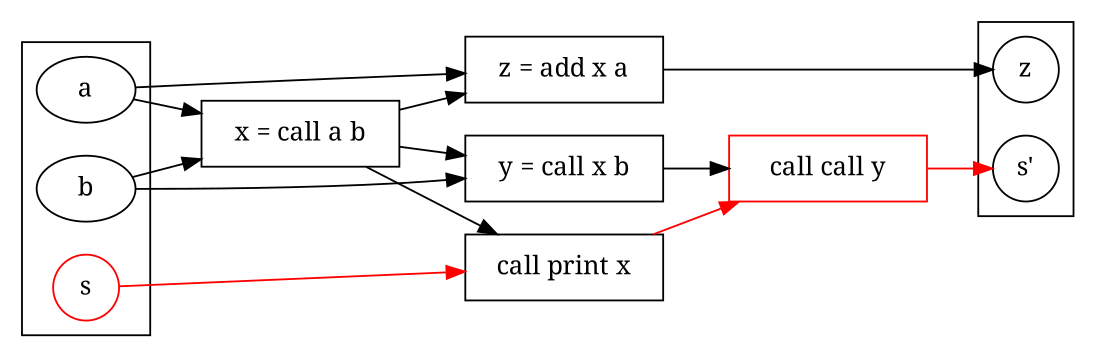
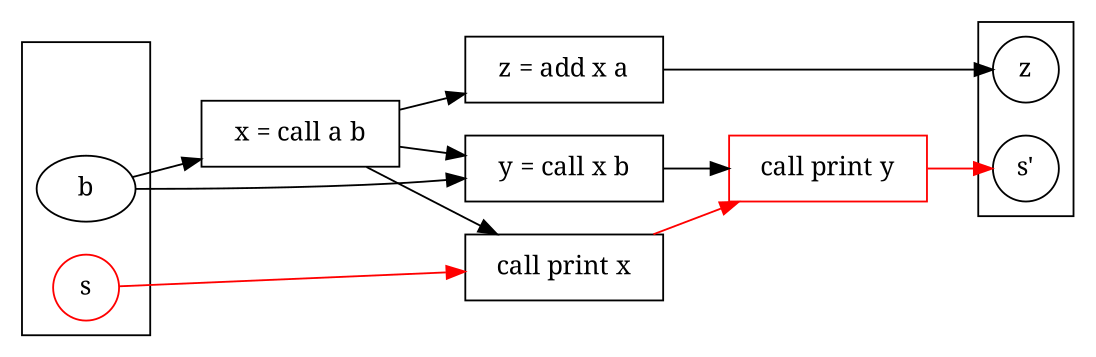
(86, 90) -> none
(828, 169) -> (828, 169)
